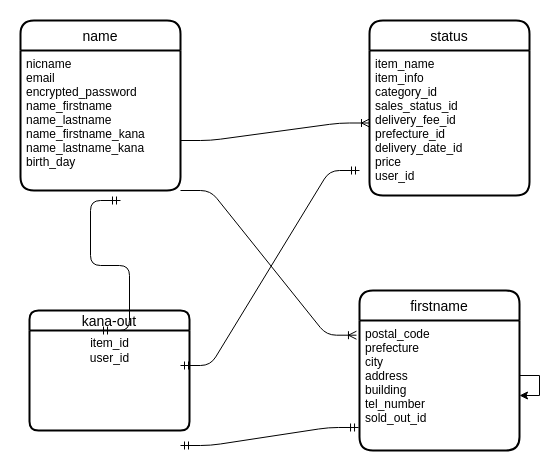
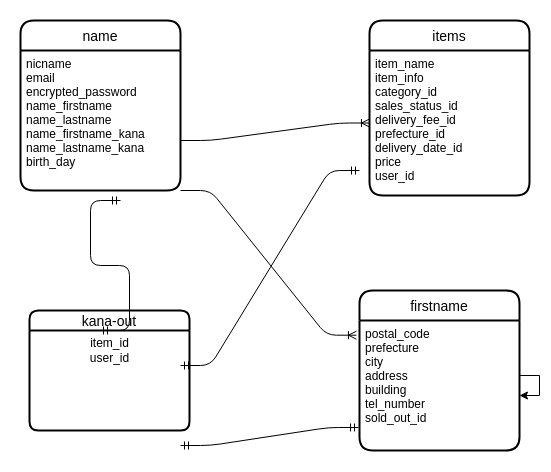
(449, 36) -> (449, 36)
